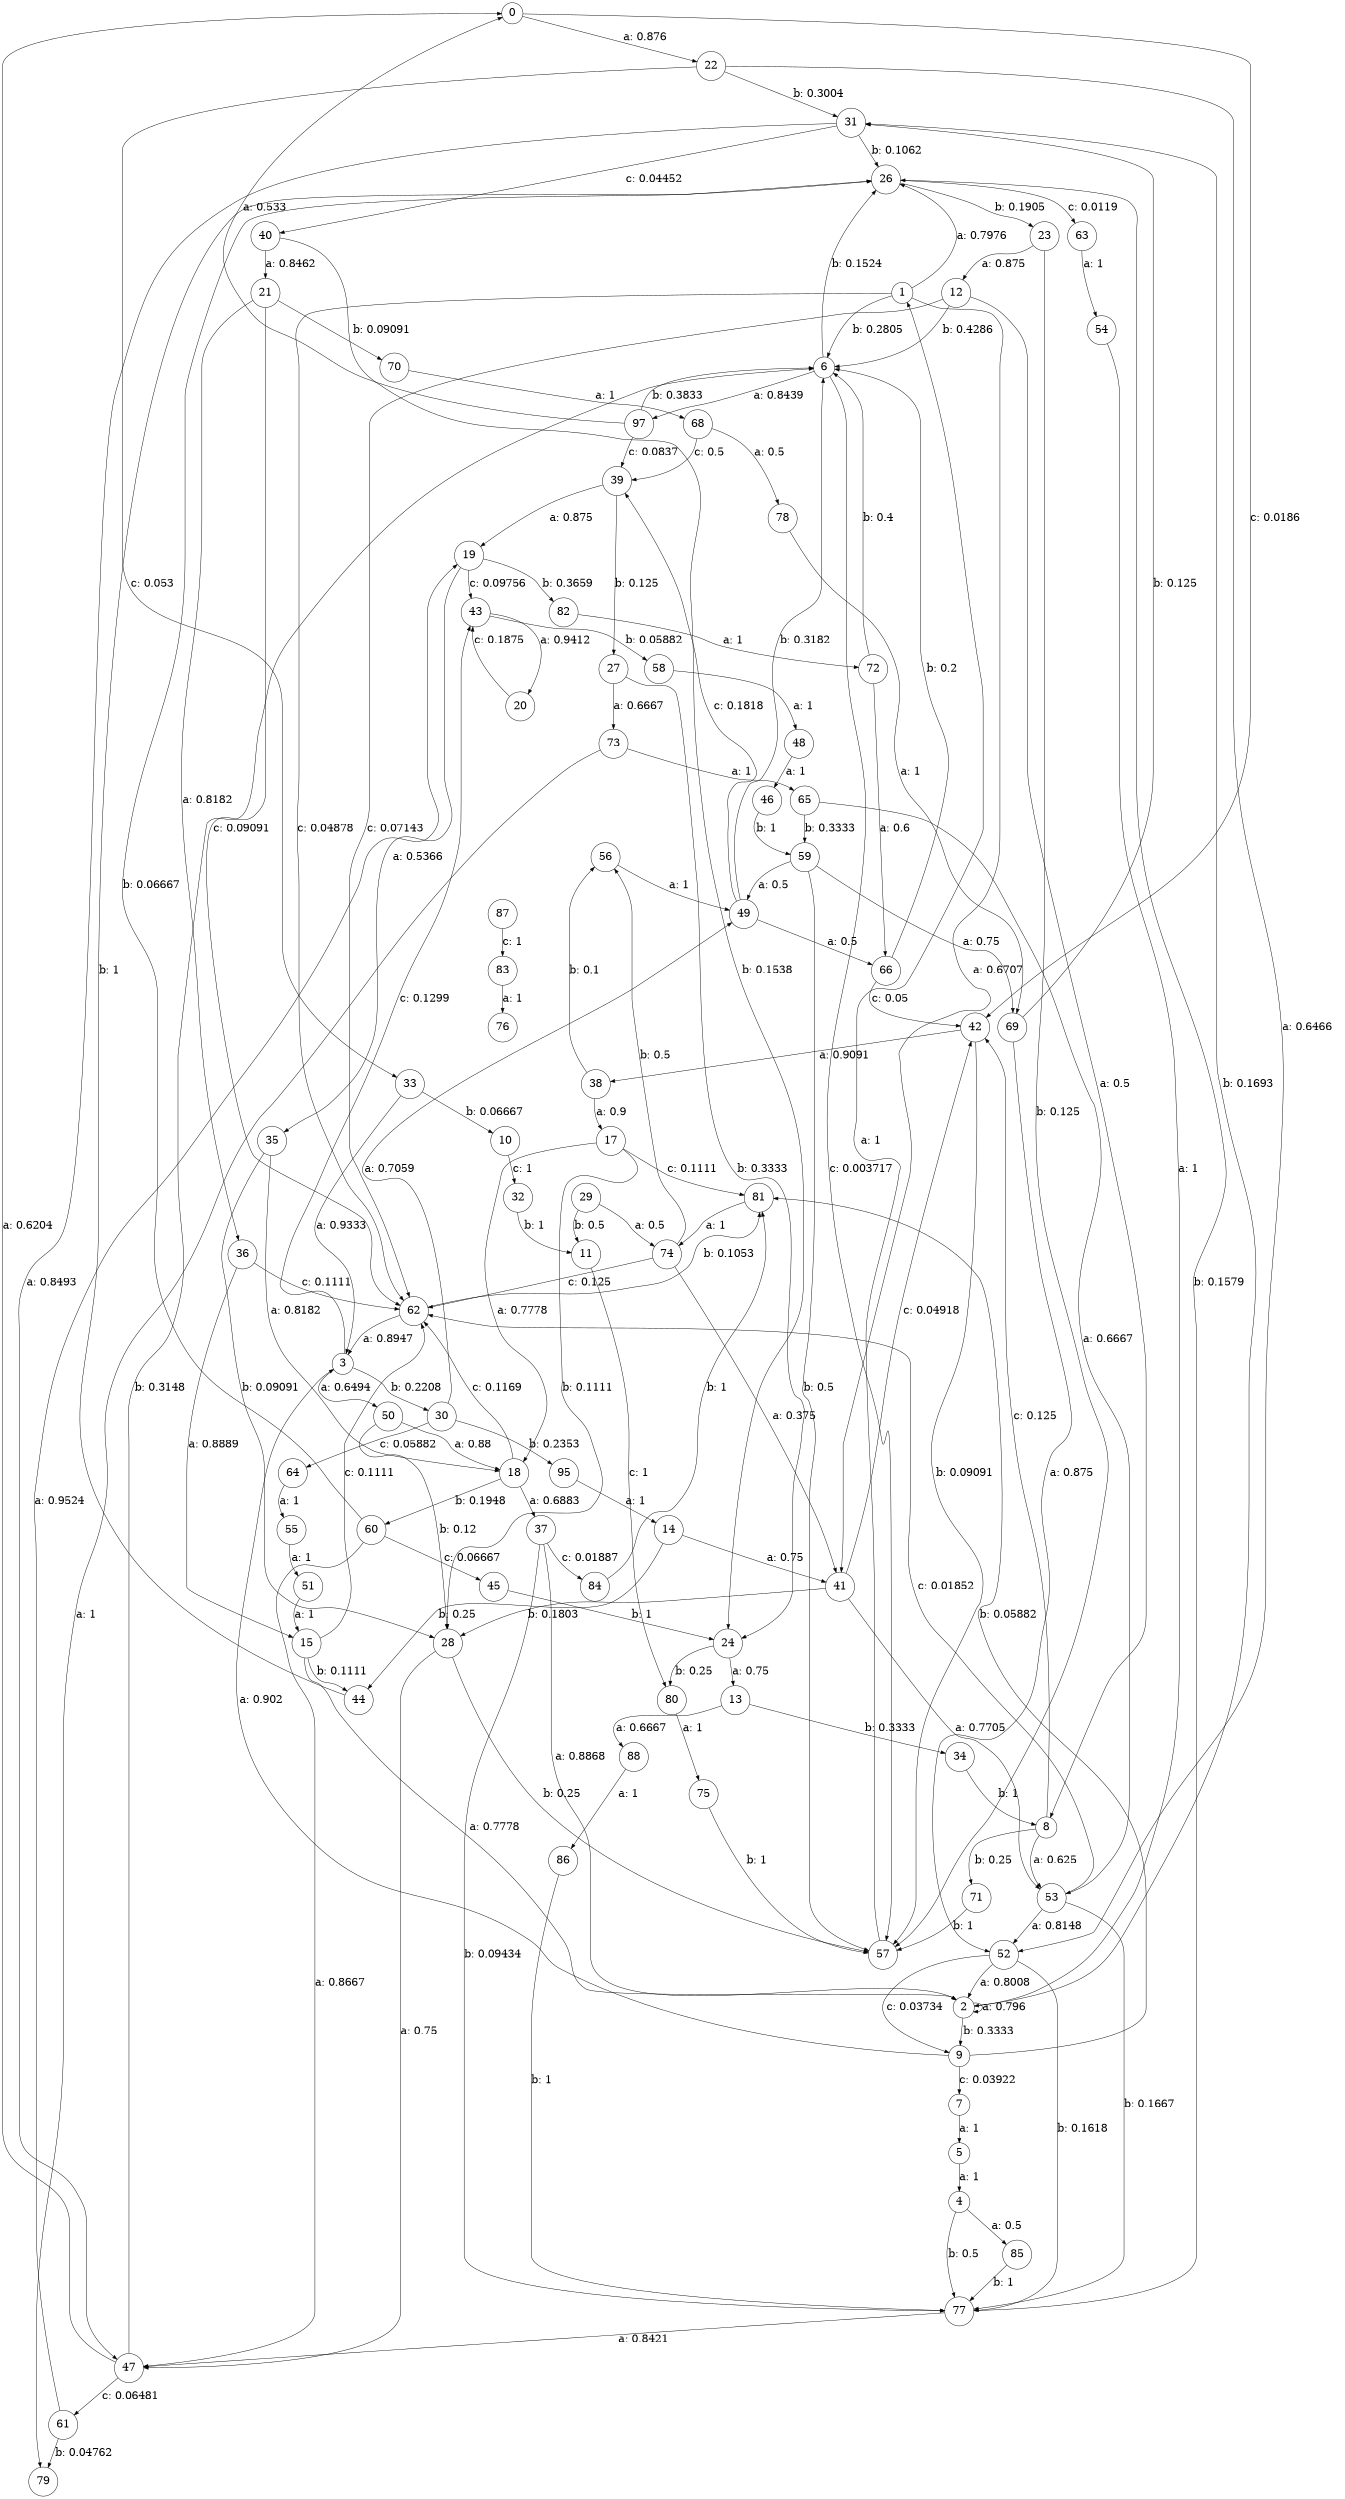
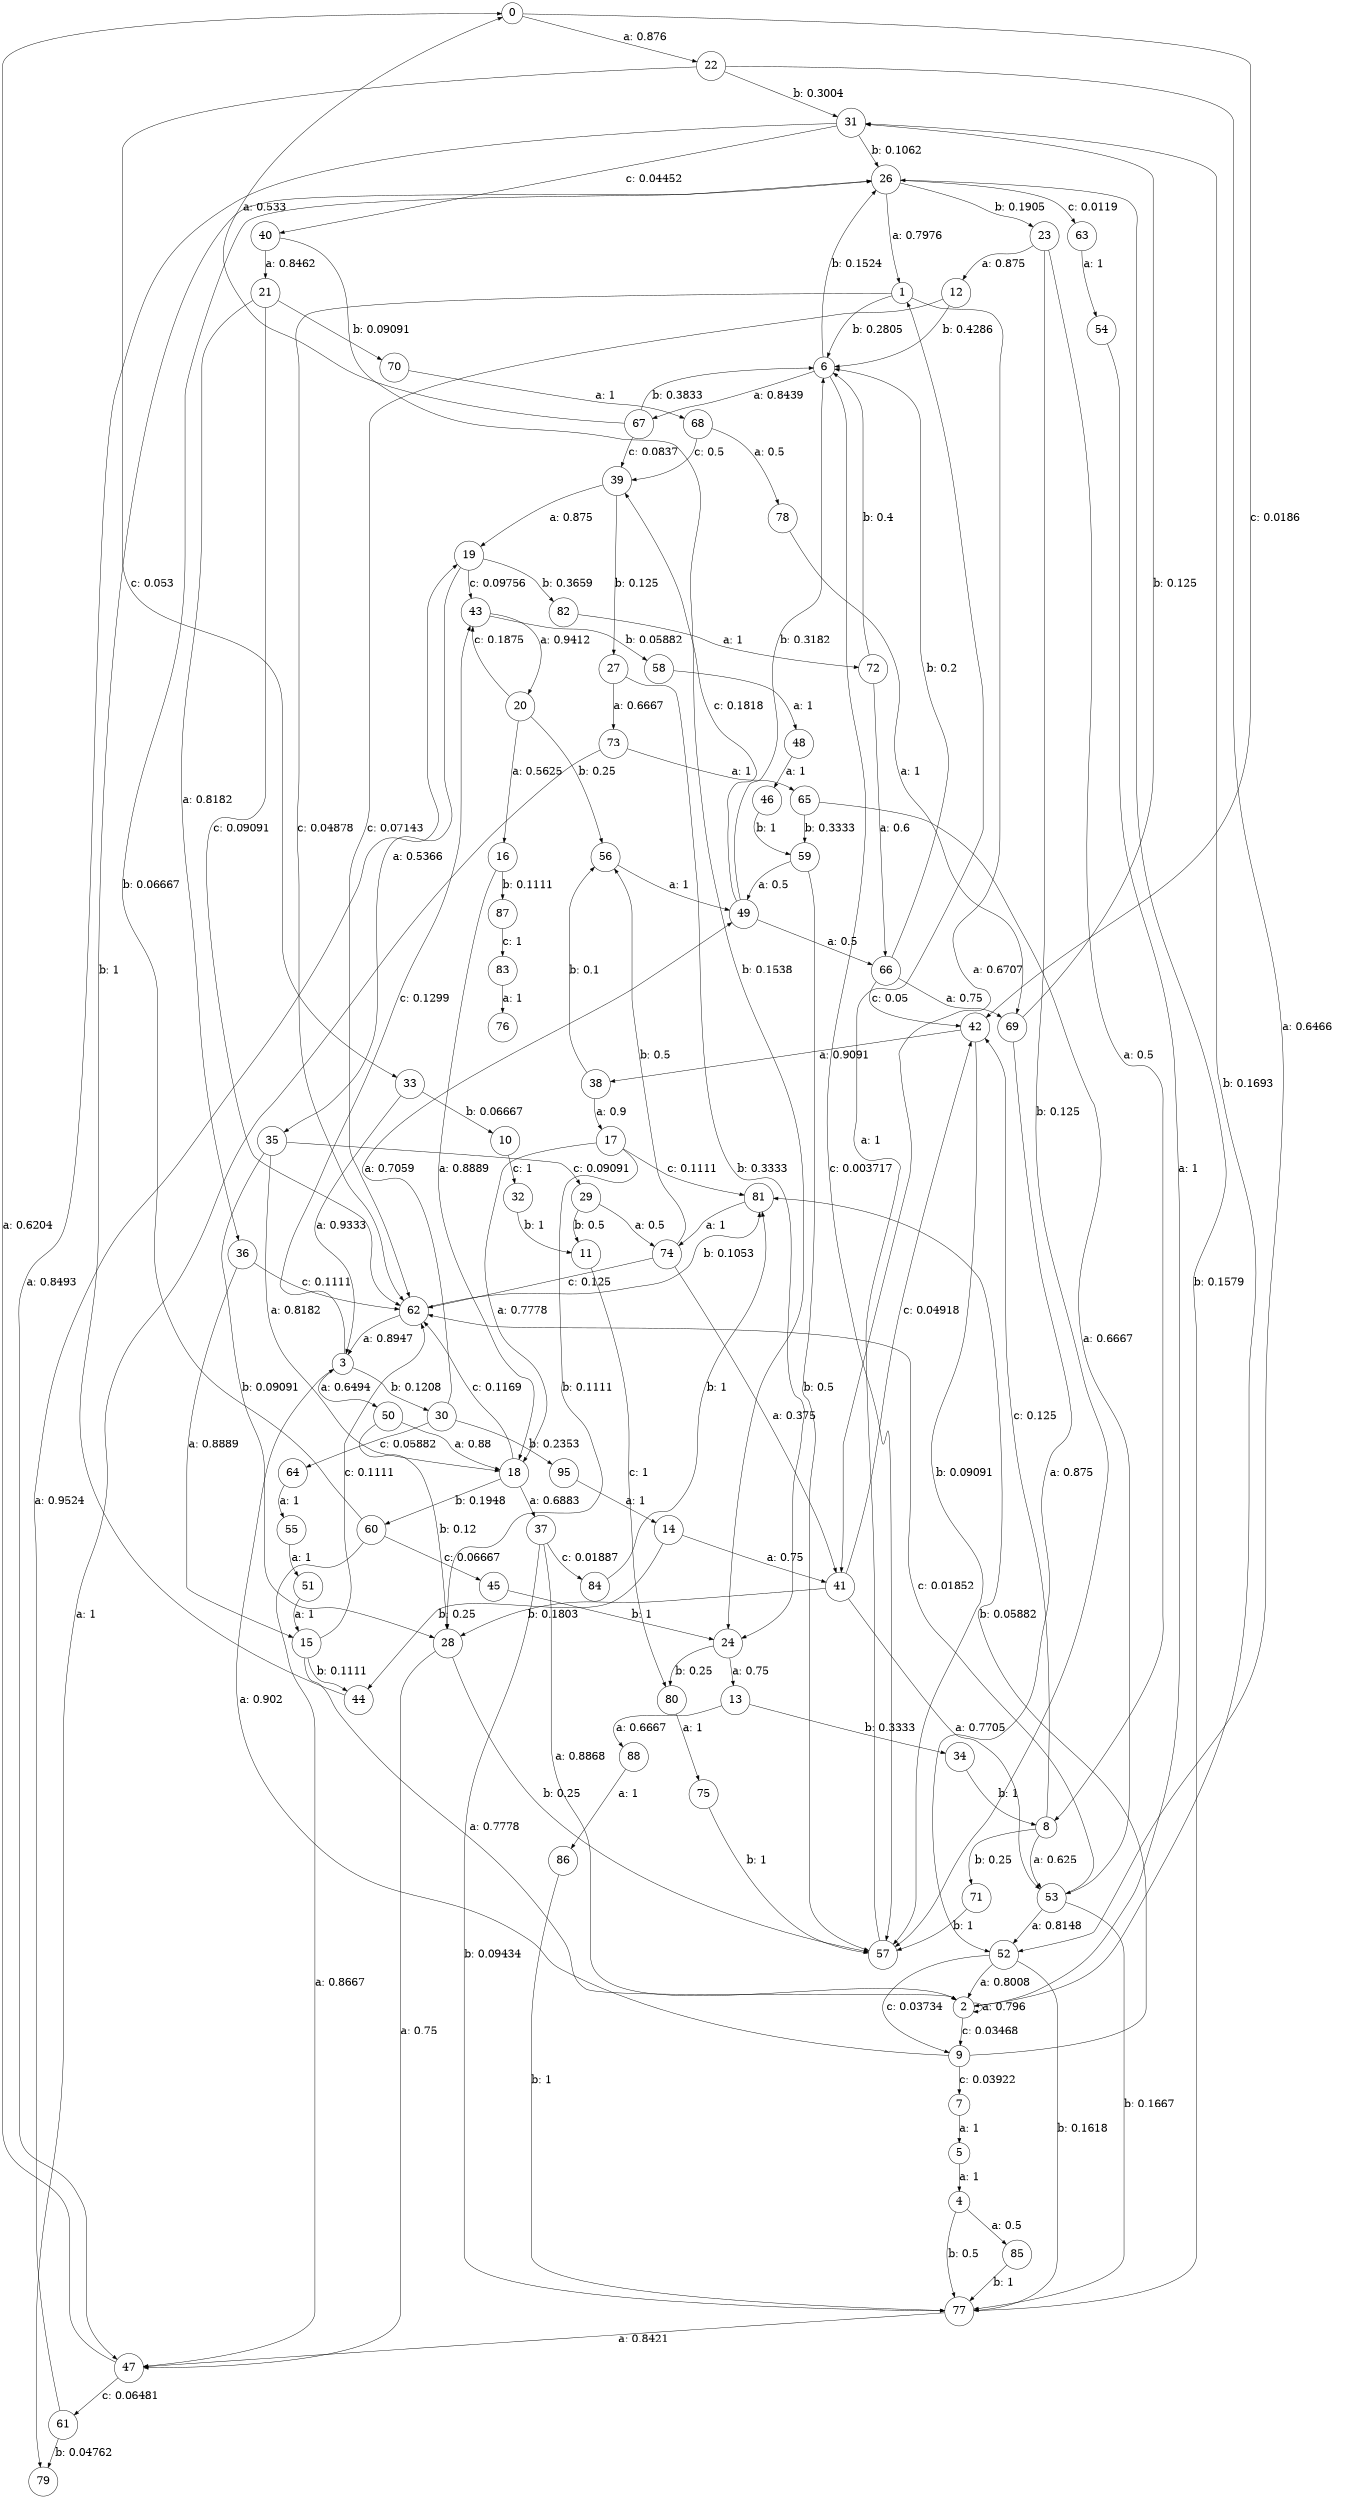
(957, 233) -> (890, 237)
(639, 424) -> (639, 424)
none -> (576, 772)
none -> (503, 857)
(928, 932) -> (946, 1005)
(1089, 1052) -> (1121, 1057)
none -> (436, 1153)
(178, 1179) -> none
(421, 1388) -> (421, 1388)
(993, 2032) -> (993, 2032)
